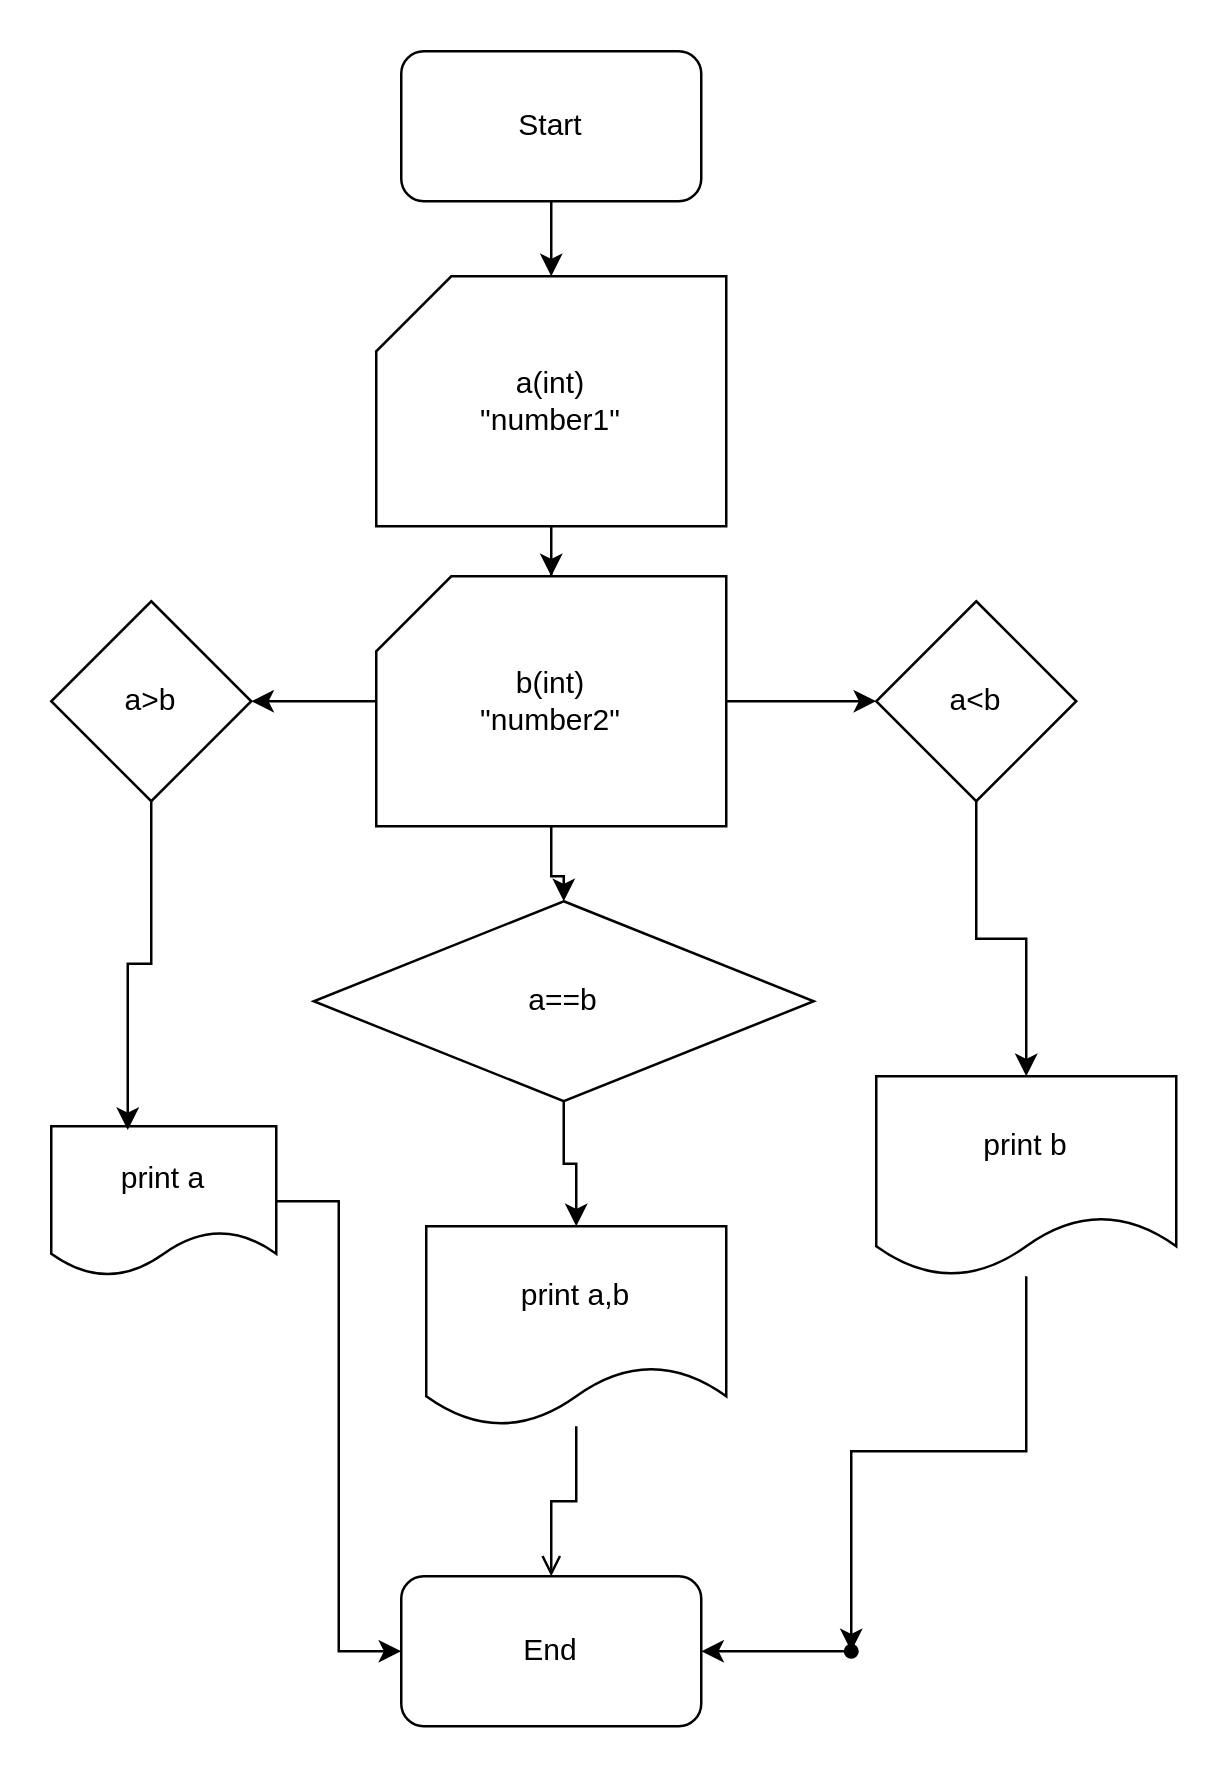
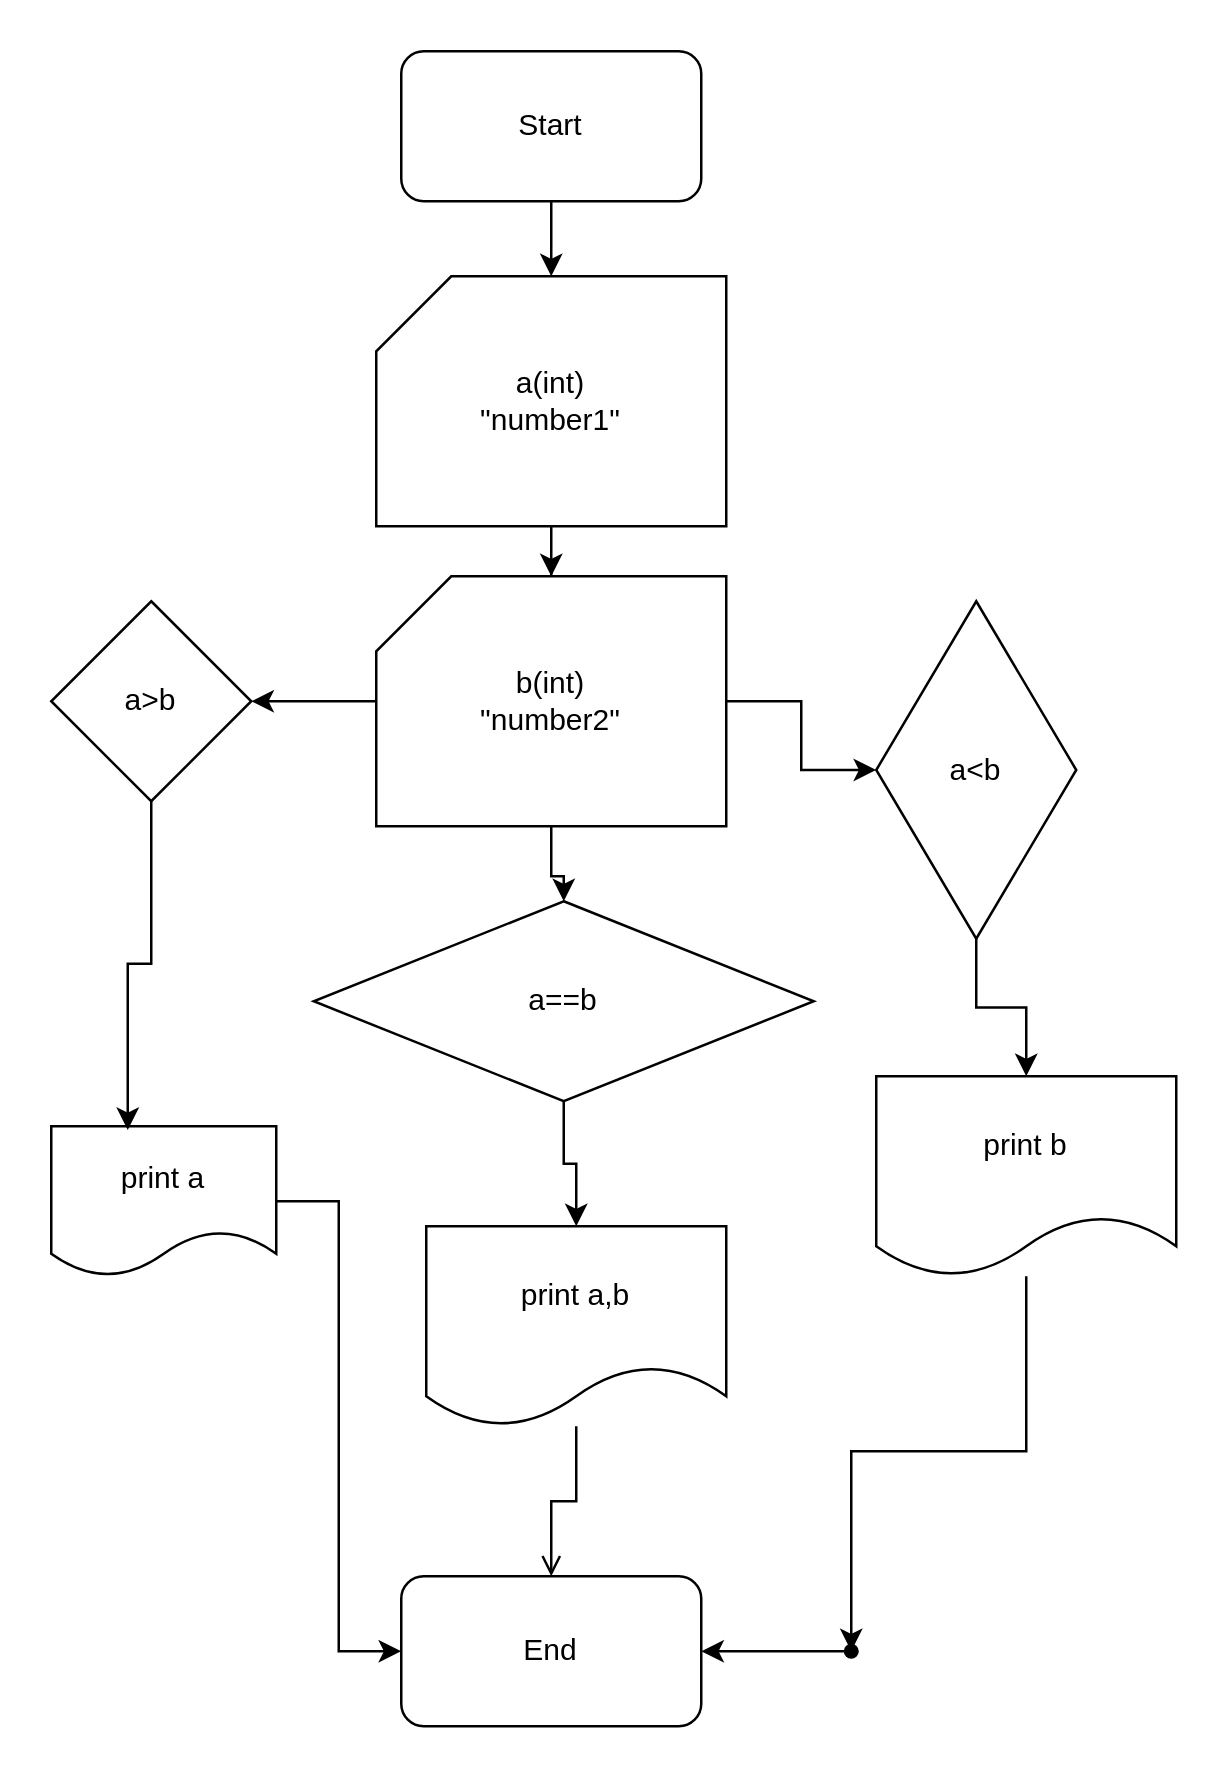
(976, 701) -> (976, 770)
